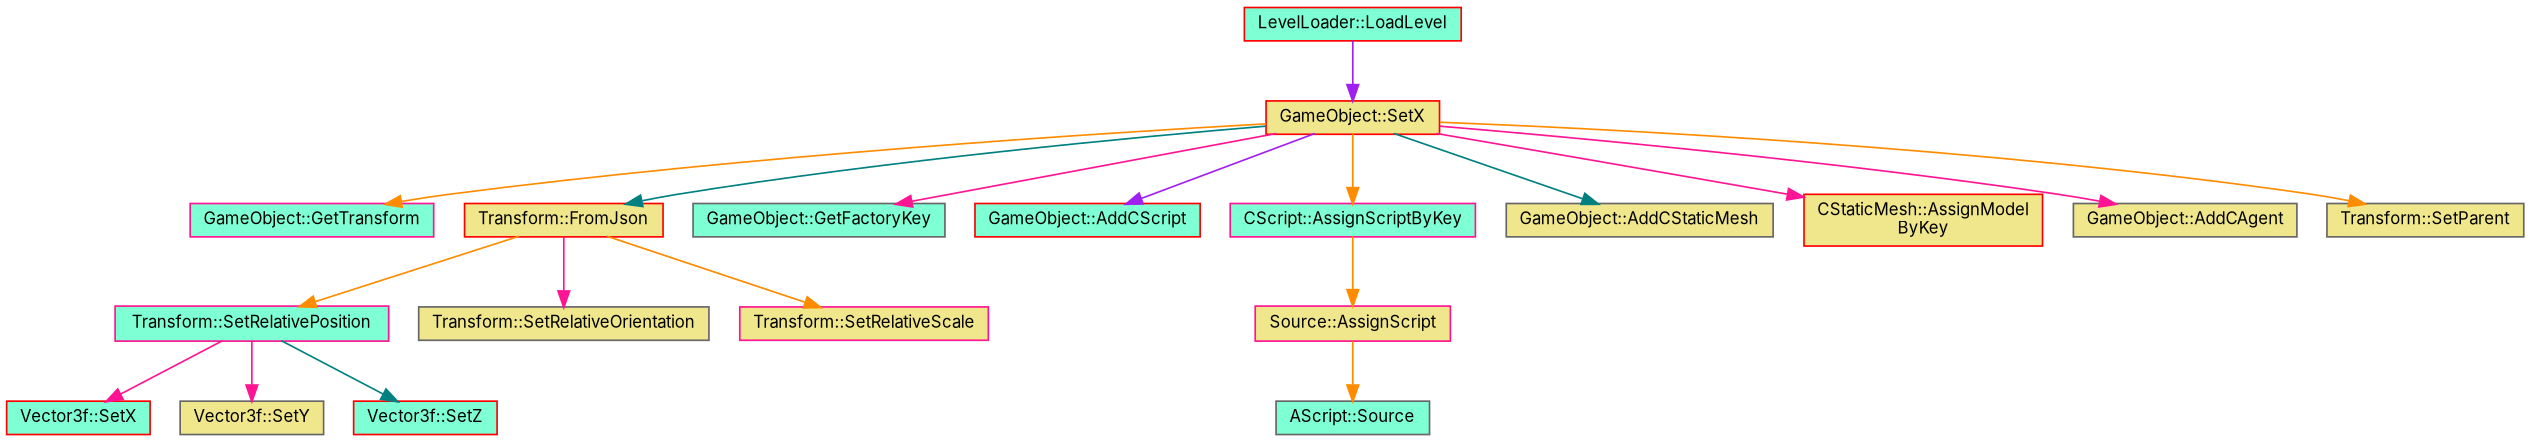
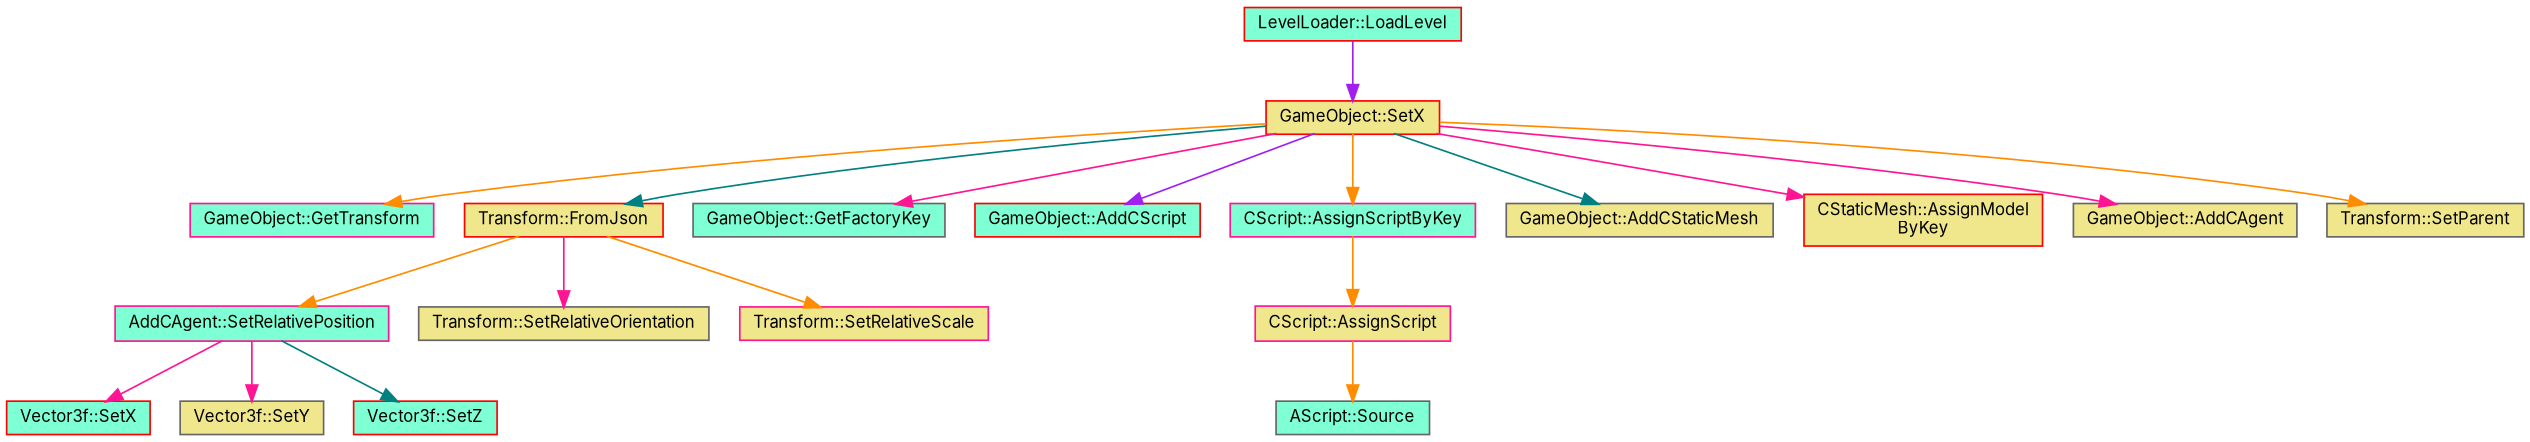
(252, 324) -> (252, 324)
(1353, 324) -> (1353, 324)
